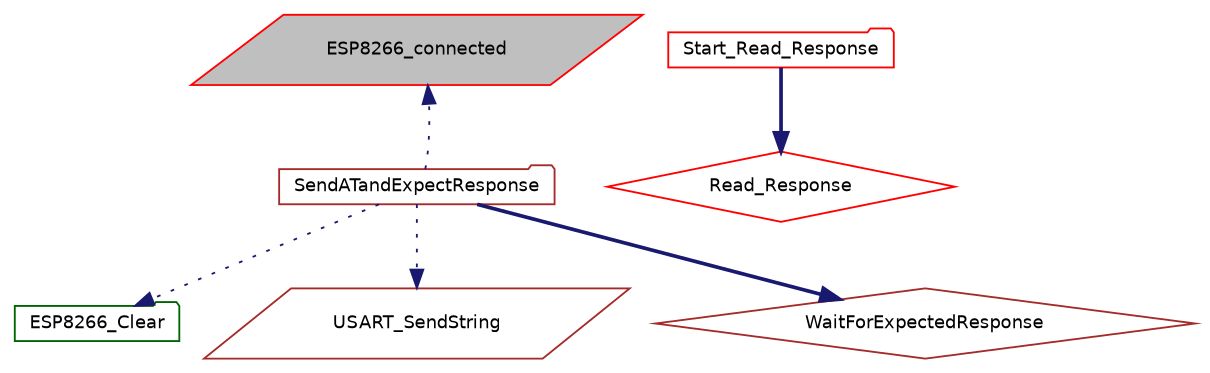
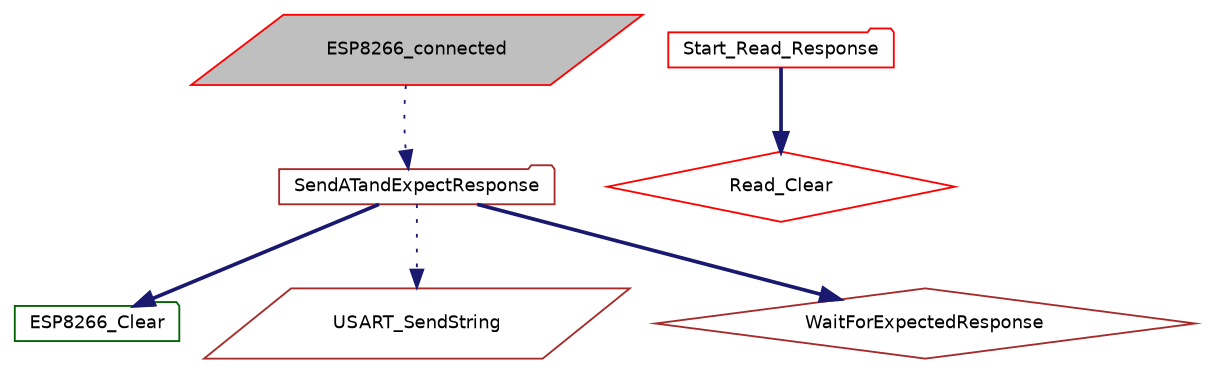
(429, 137) -> (404, 118)
(781, 187) -> (781, 187)
(265, 252) -> (265, 252)
